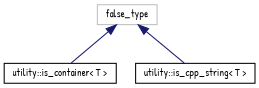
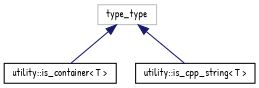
(127, 15) -> (127, 15)
